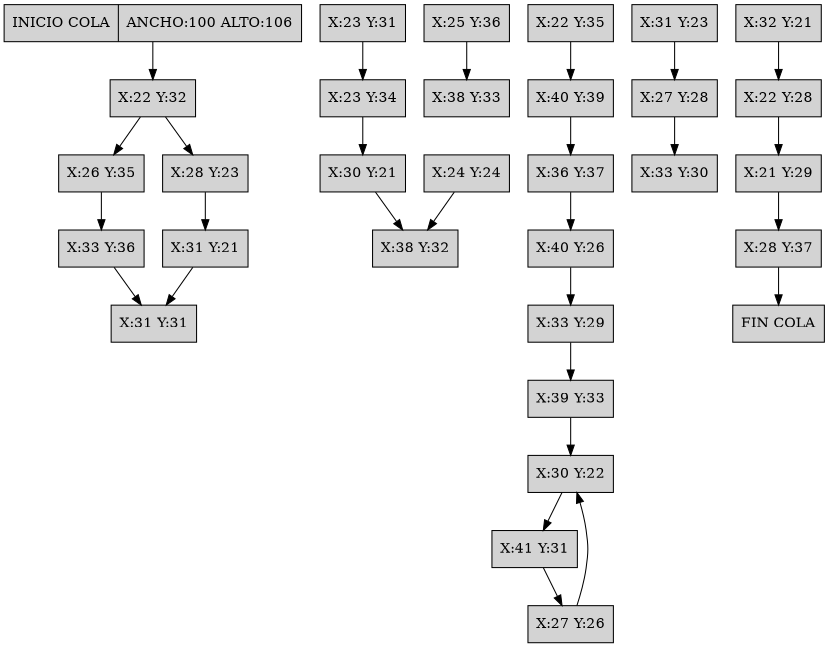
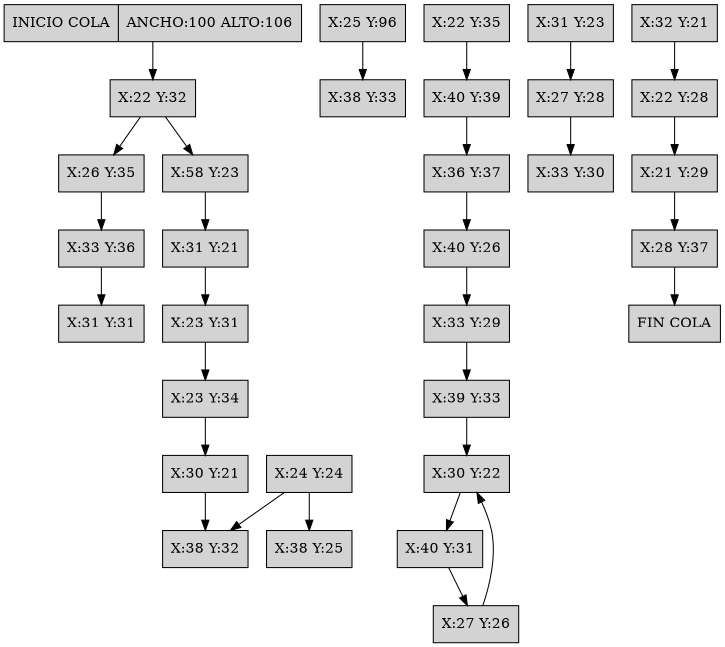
(467, 23) -> (363, 23)
(205, 173) -> (205, 173)
(183, 282) -> (205, 281)
none -> (309, 549)
(535, 549) -> (440, 549)
